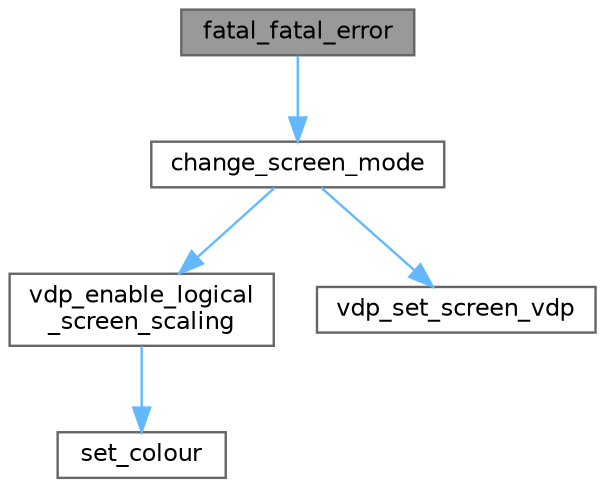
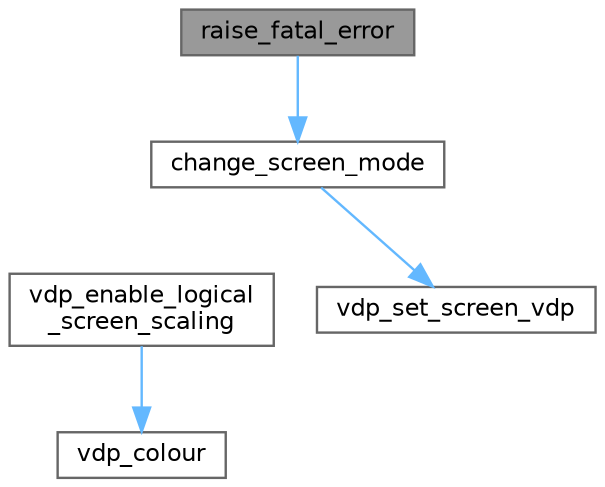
(298, 32) -> (298, 32)
(236, 222) -> none
(142, 455) -> (142, 455)
